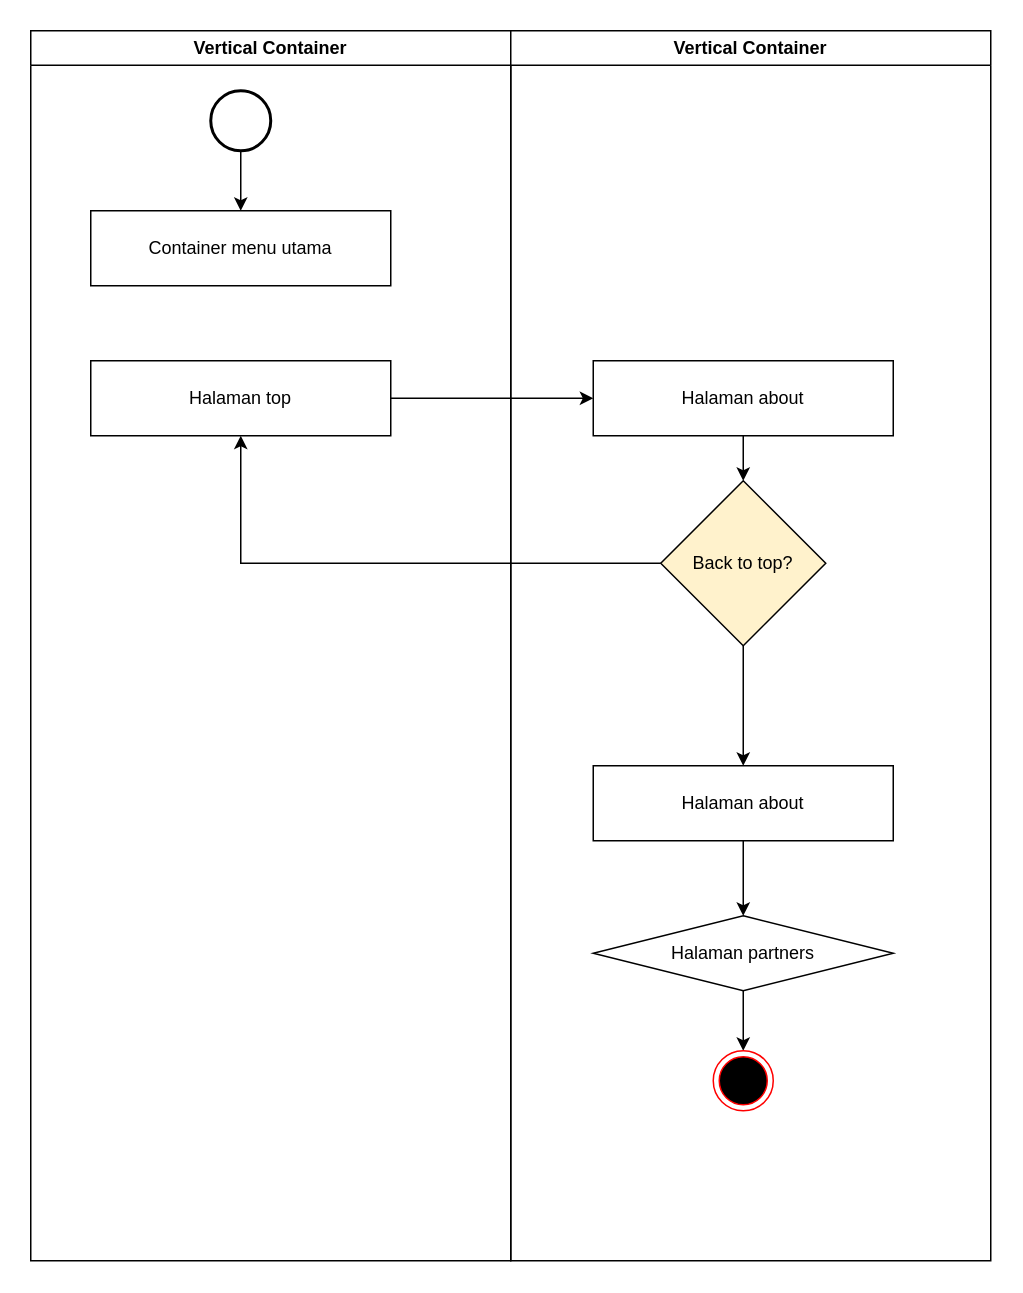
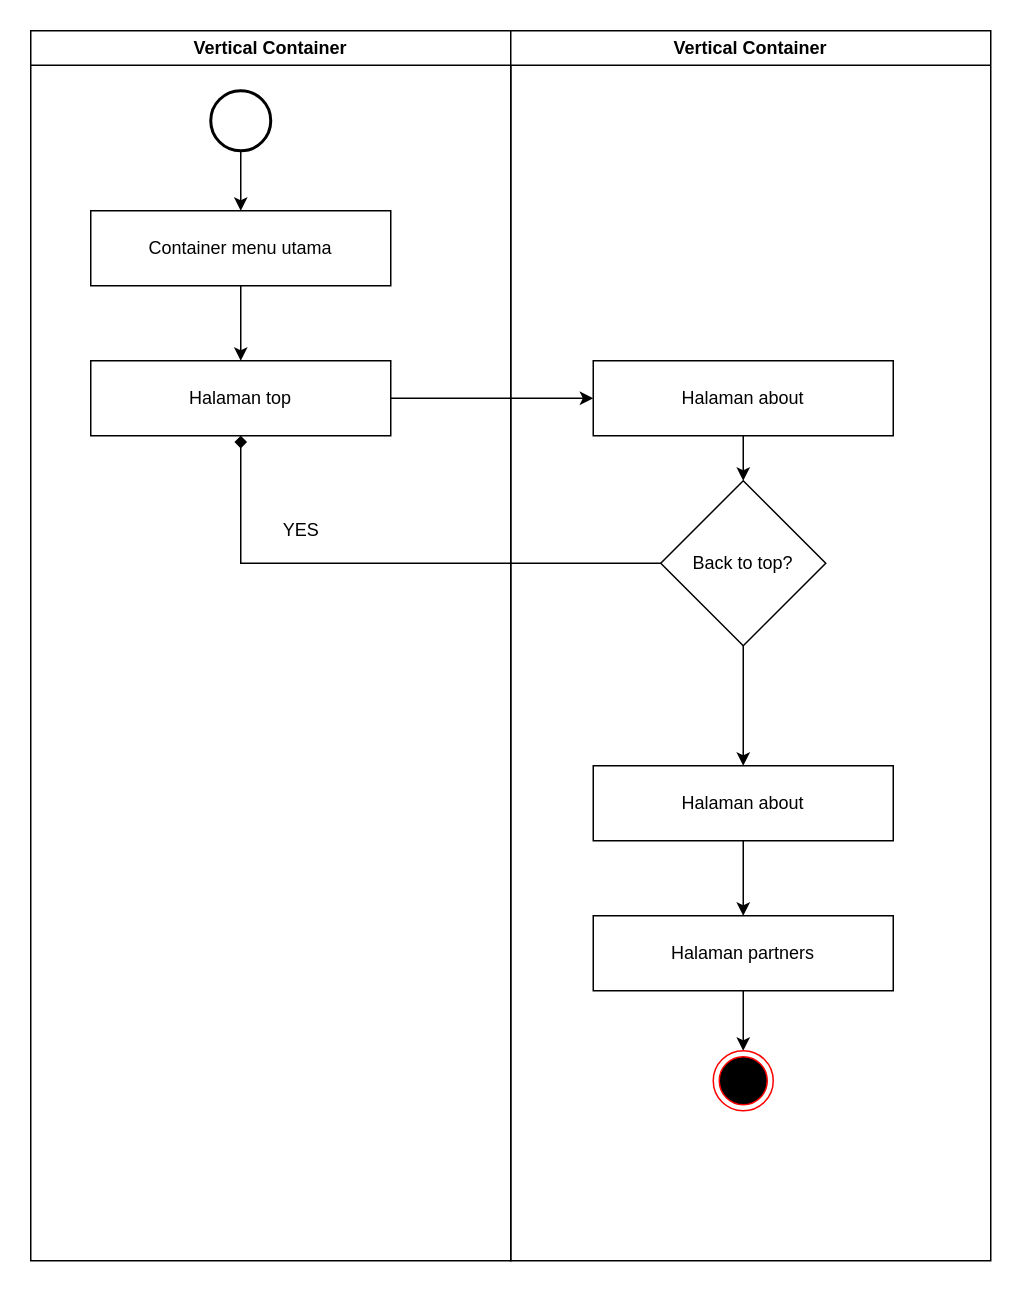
none -> (241, 318)
(241, 447) -> (241, 448)
none -> (301, 530)
(743, 563) -> (743, 563)
(743, 953) -> (743, 953)
